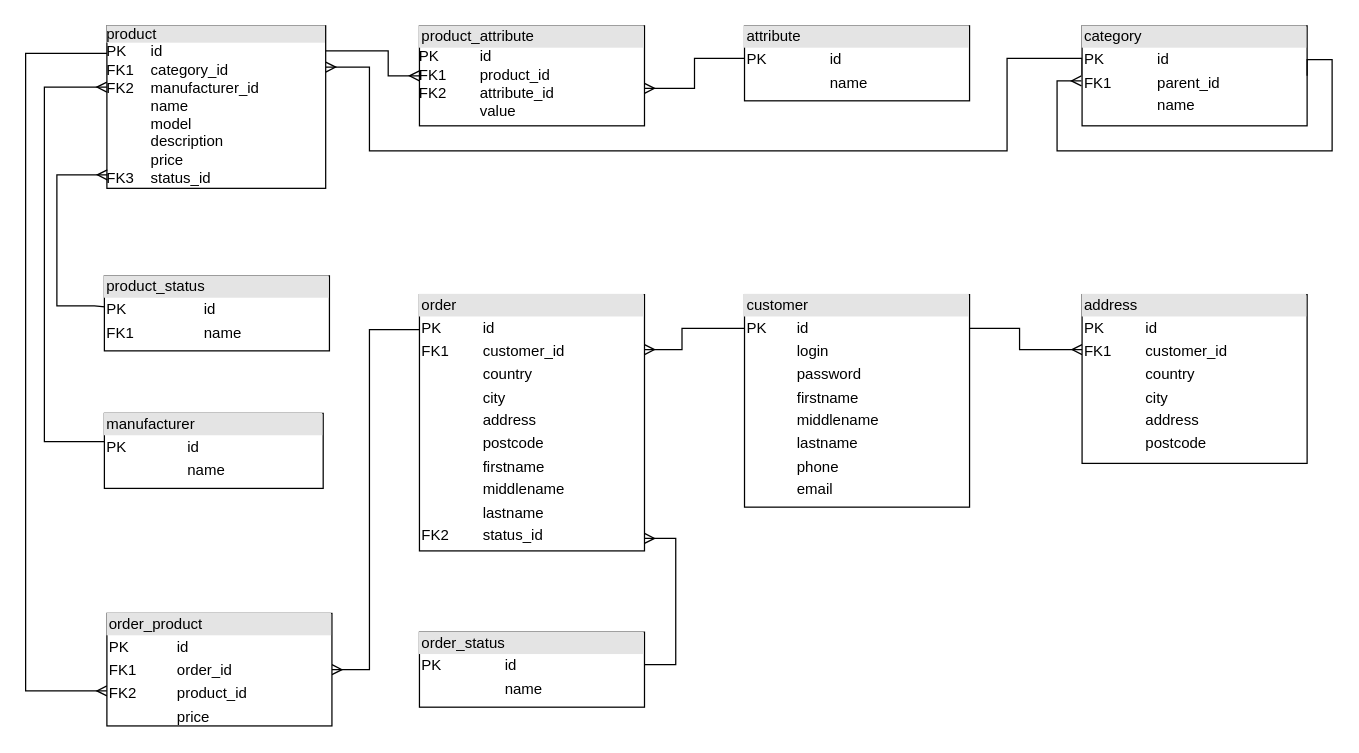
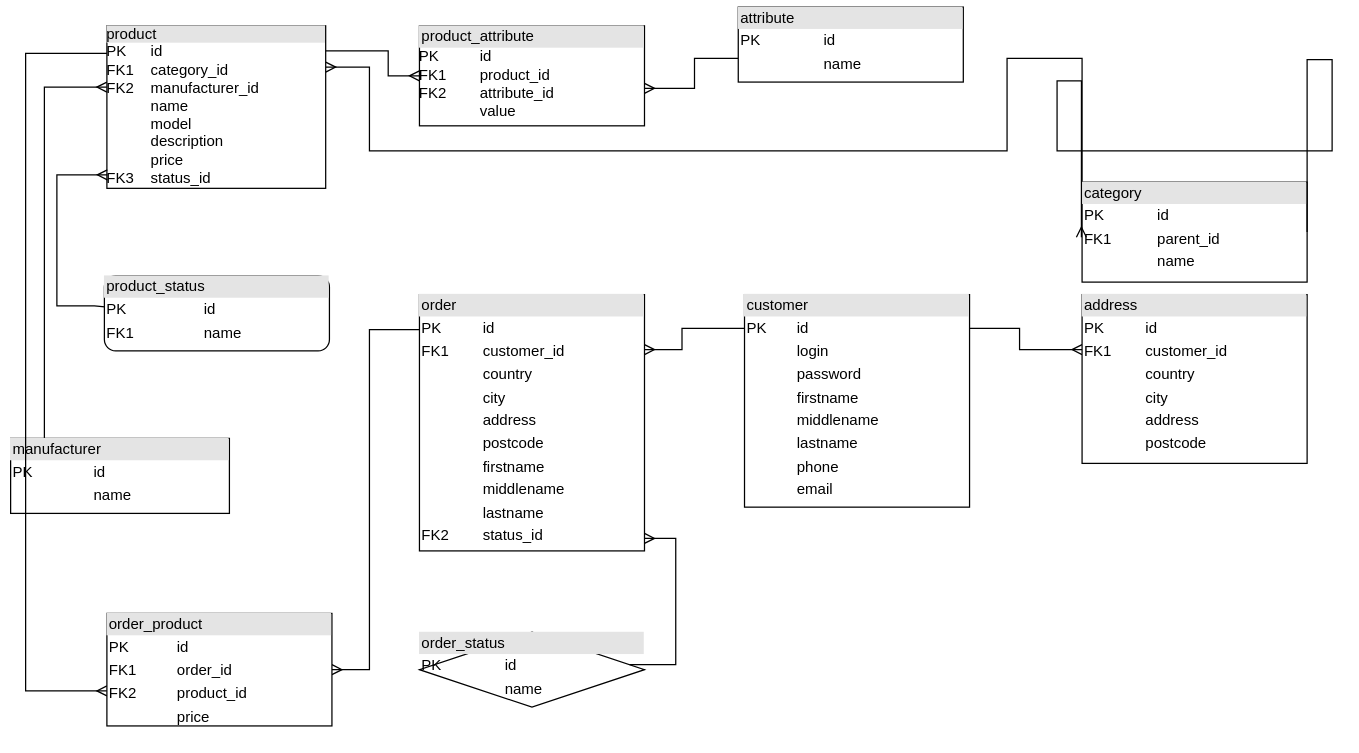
(857, 63) -> (851, 44)
(1194, 76) -> (1194, 232)
(217, 313) -> (217, 313)
(214, 451) -> (120, 476)
(532, 669) -> (532, 669)
